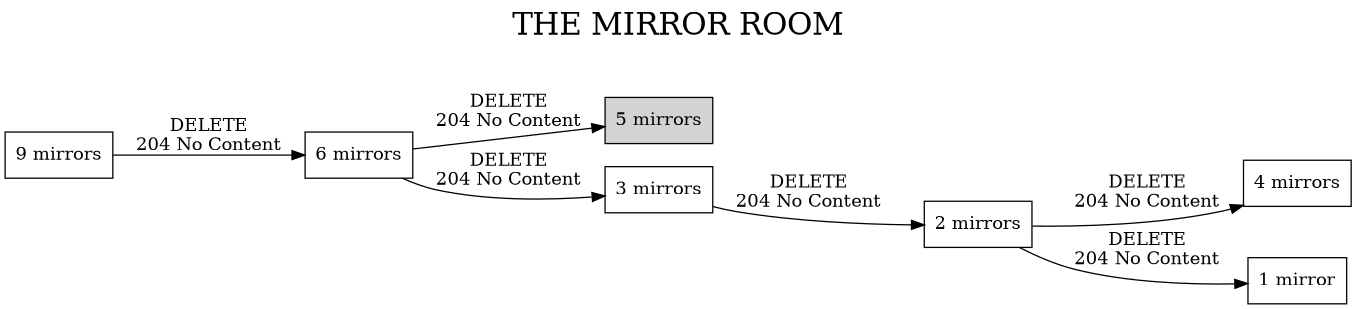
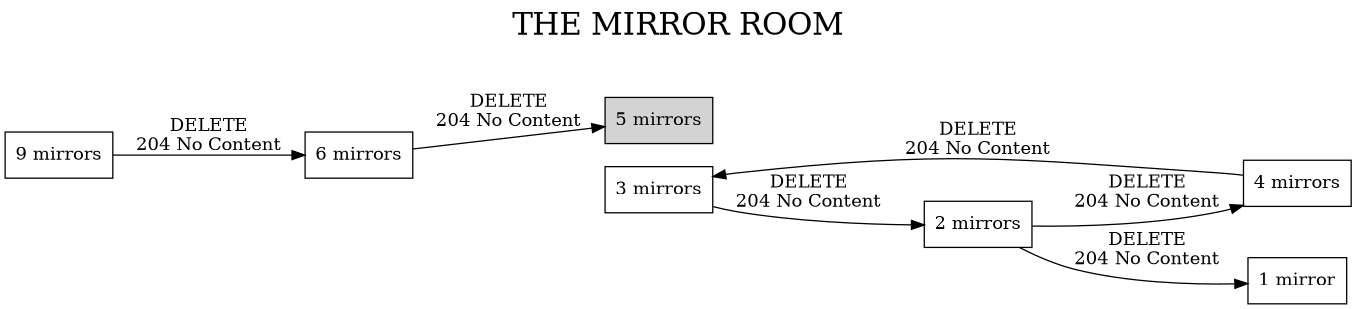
(496, 198) -> (984, 159)
